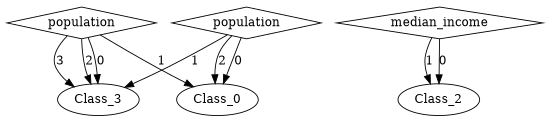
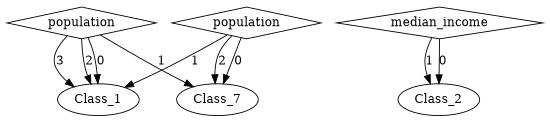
(98, 100) -> (98, 100)
(217, 100) -> (217, 100)
